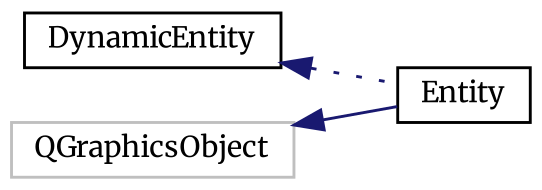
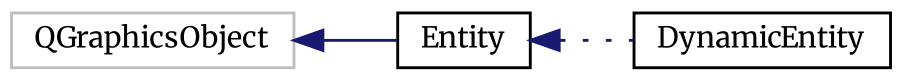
(354, 76) -> (597, 40)
